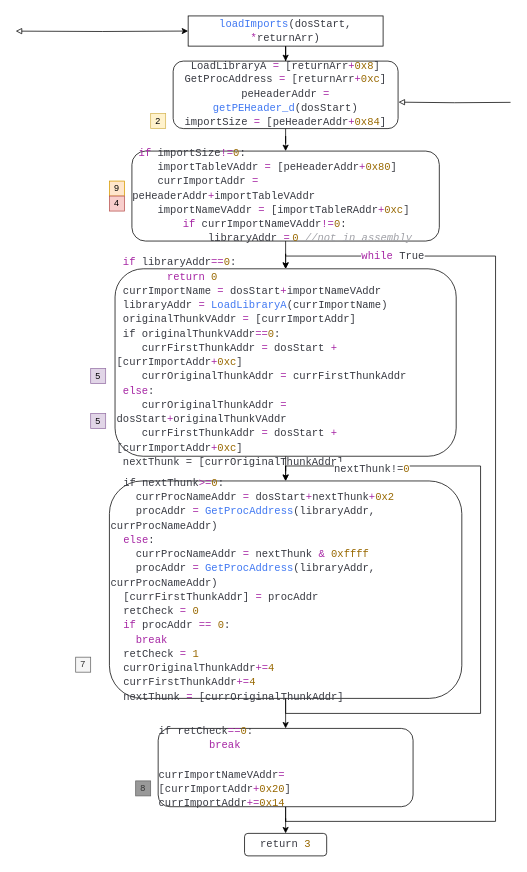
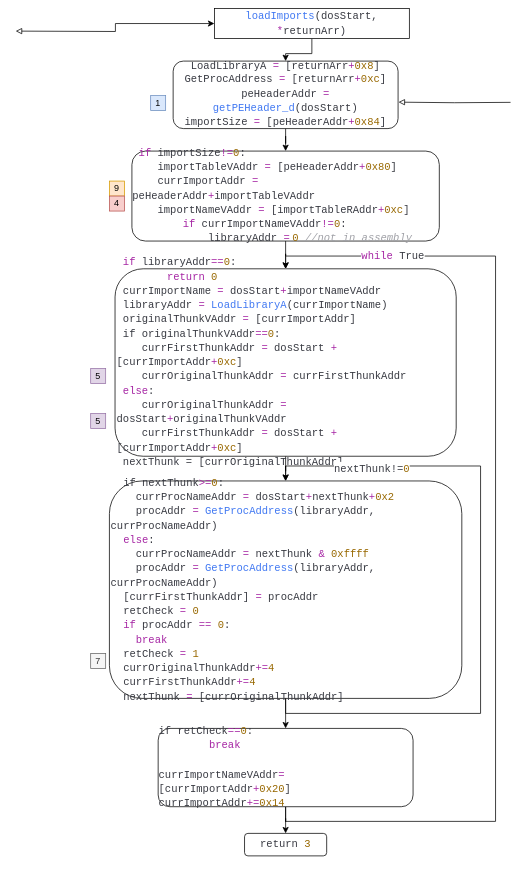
(285, 31) -> (312, 24)
none -> (158, 103)
(158, 121) -> none
(83, 665) -> (98, 661)
(143, 789) -> none
